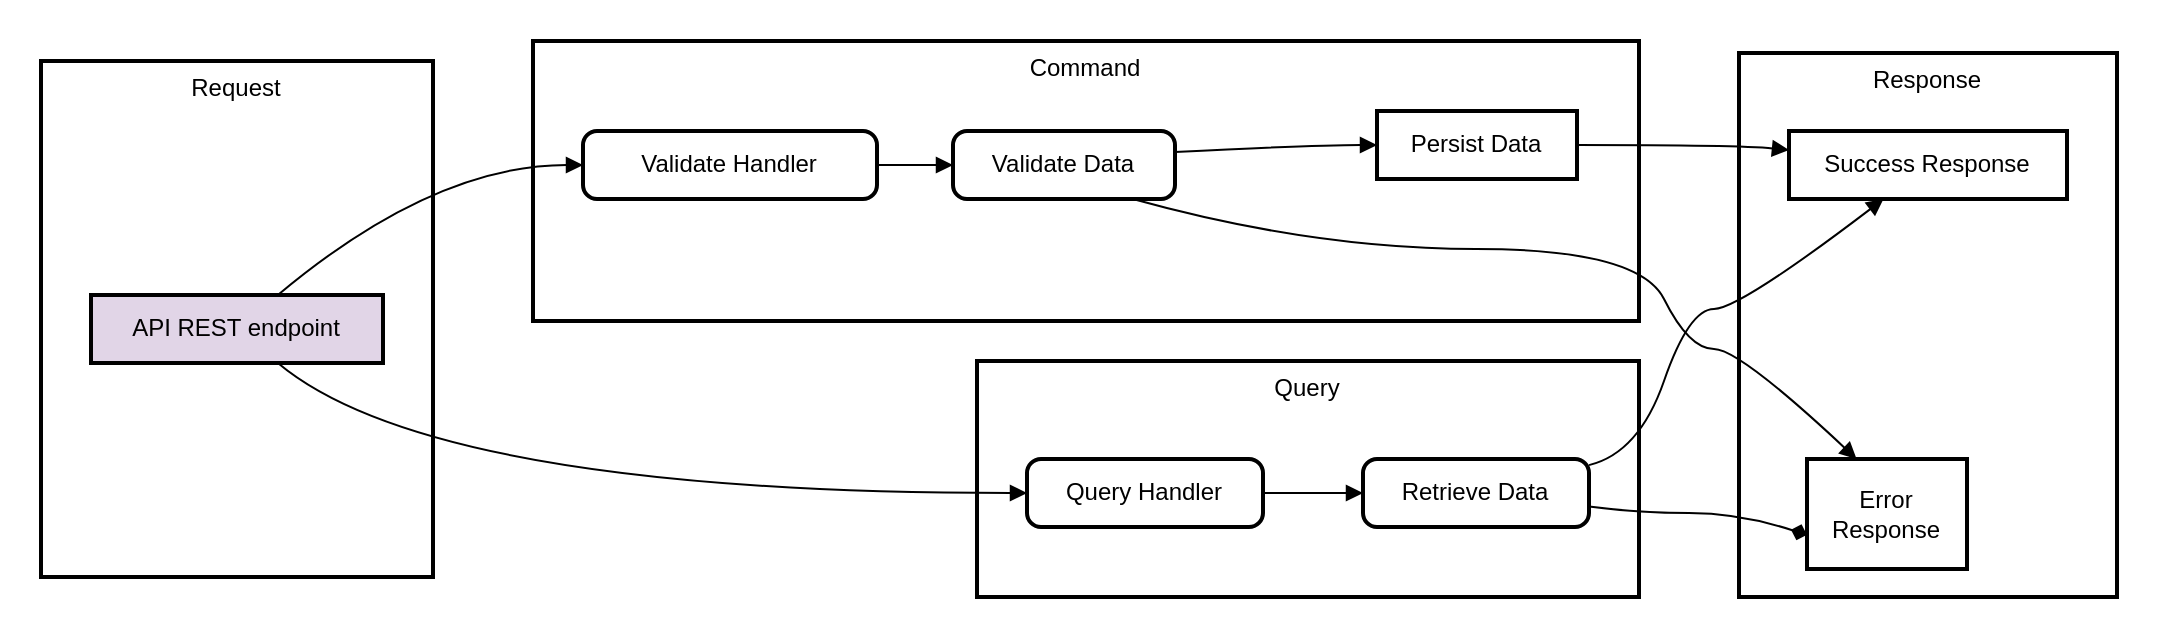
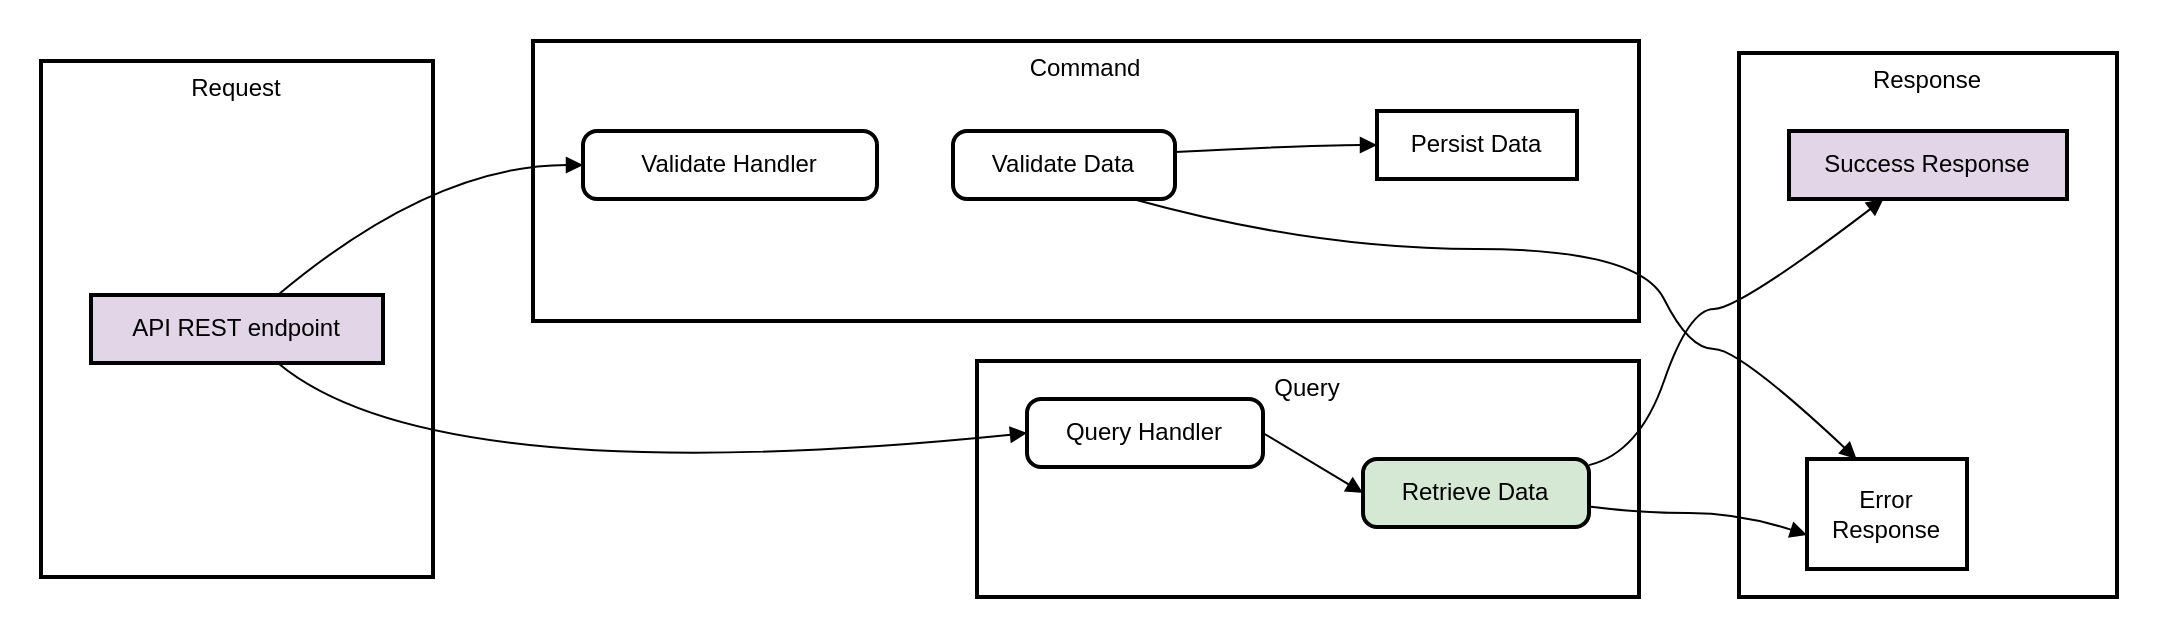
(1674, 145) -> none
(907, 165) -> none
(1928, 165) -> (1928, 165)
(1145, 493) -> (1145, 433)
(1476, 493) -> (1476, 493)
(1790, 530) -> (1789, 529)
